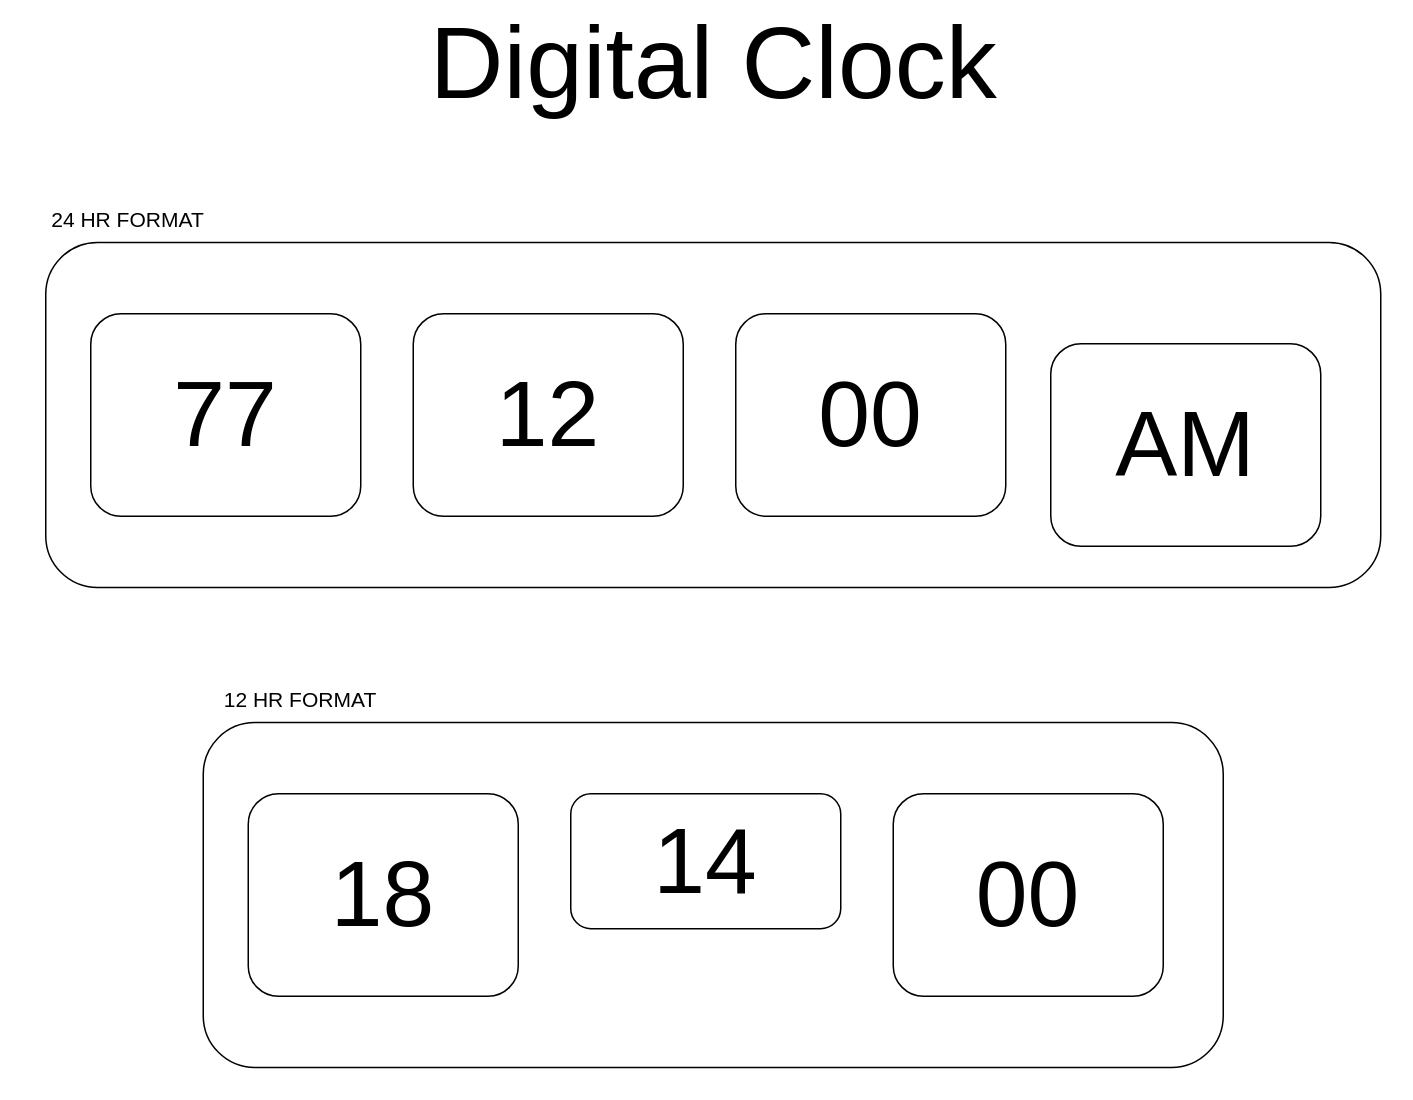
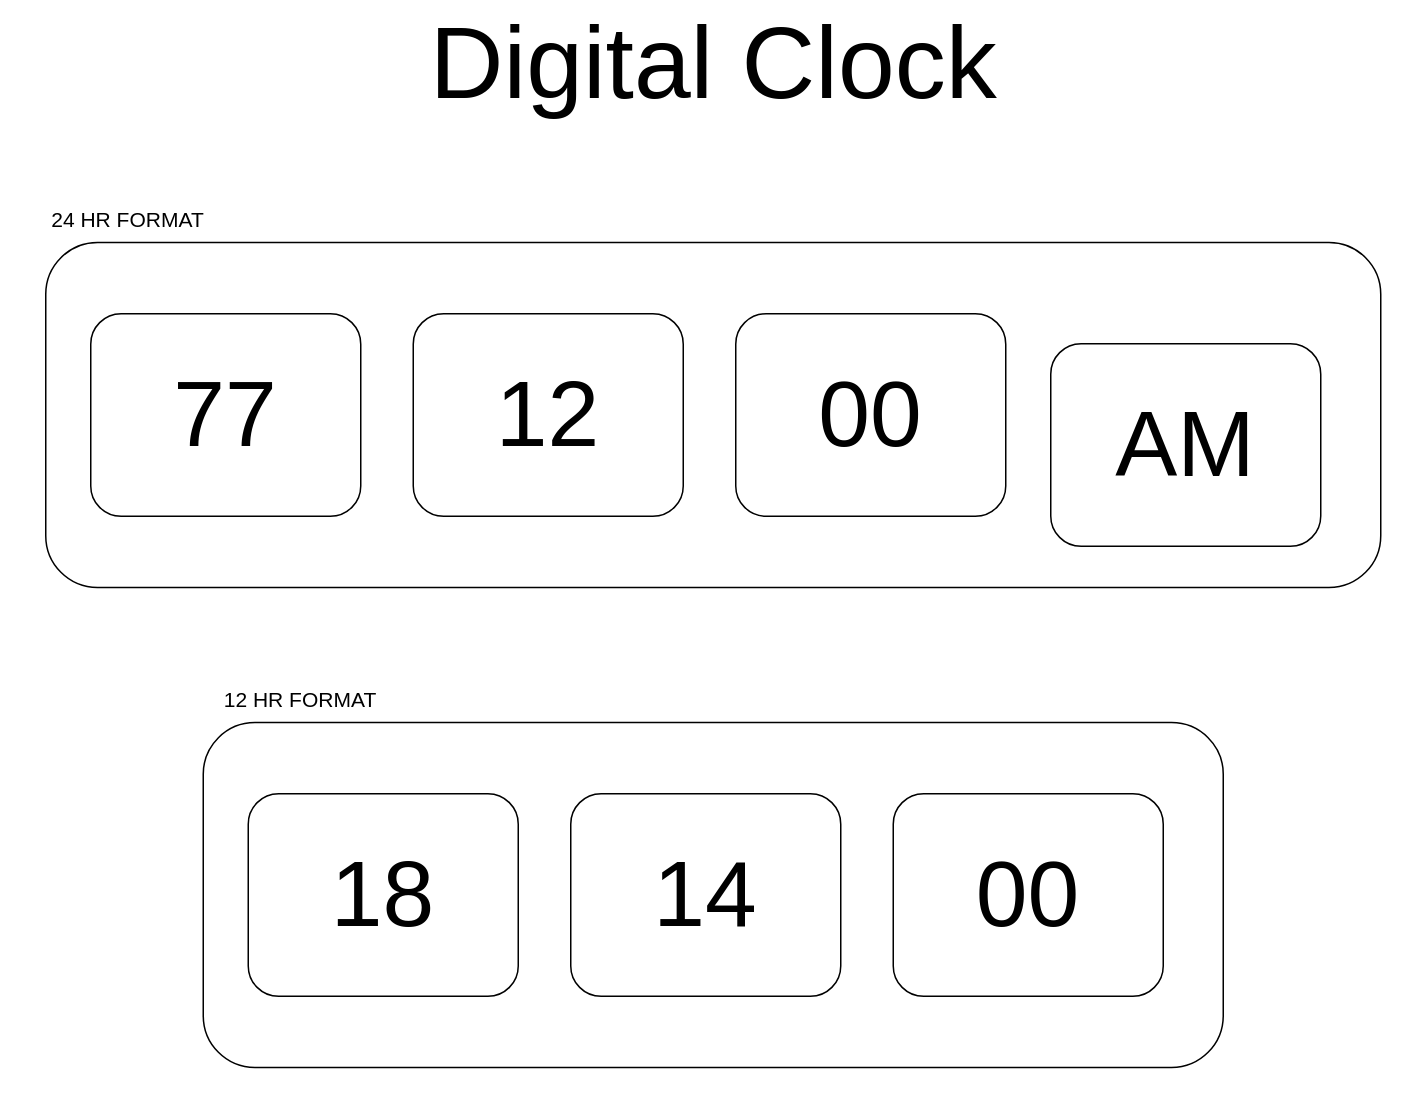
(706, 861) -> (706, 895)
